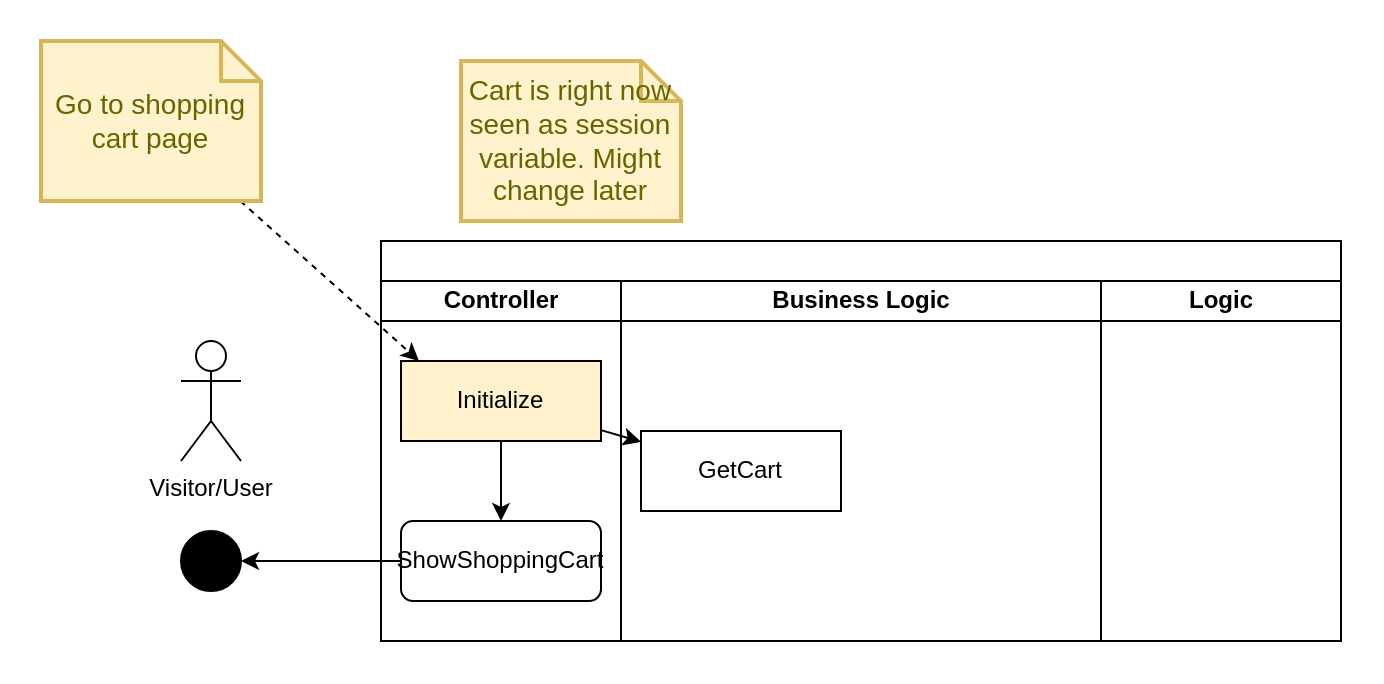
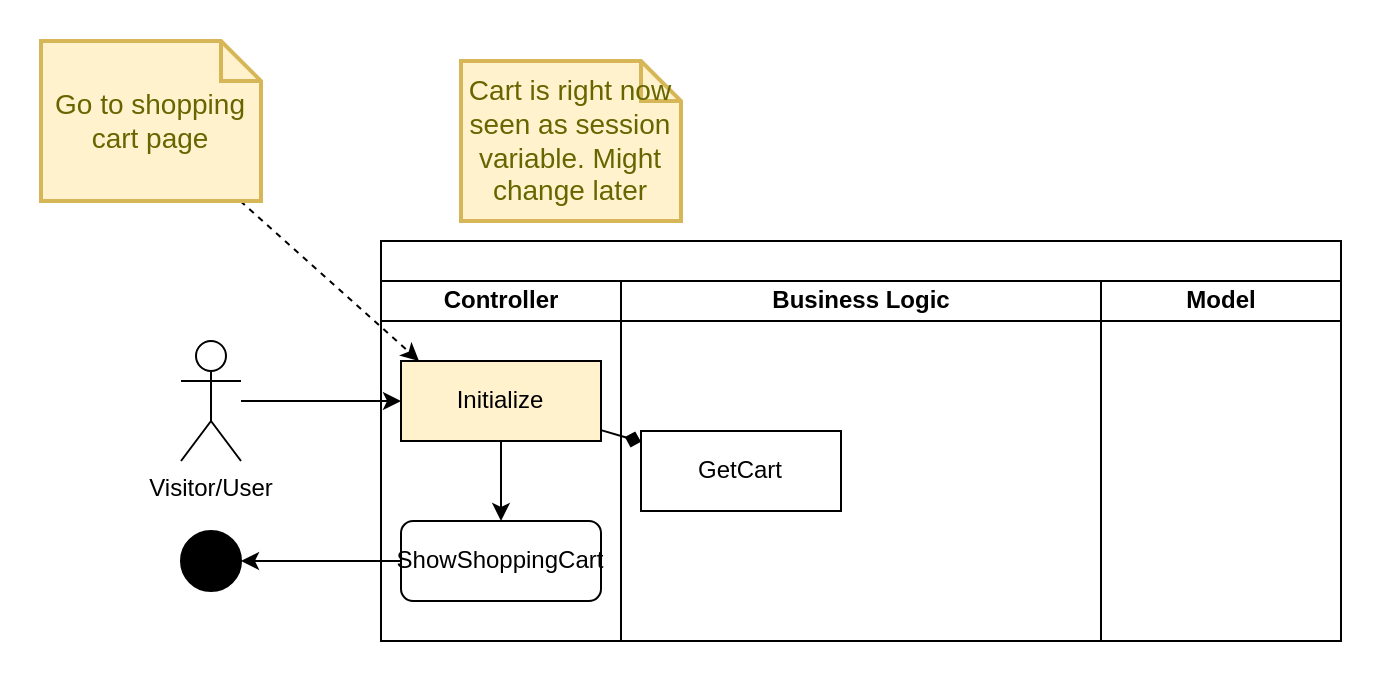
(1222, 301) -> (1222, 301)
none -> (314, 401)
(626, 437) -> (625, 437)
